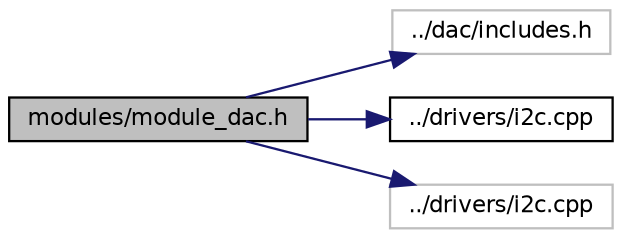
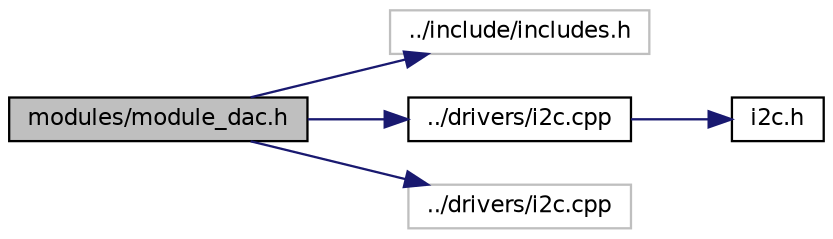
(501, 32) -> (520, 32)
none -> (778, 119)
